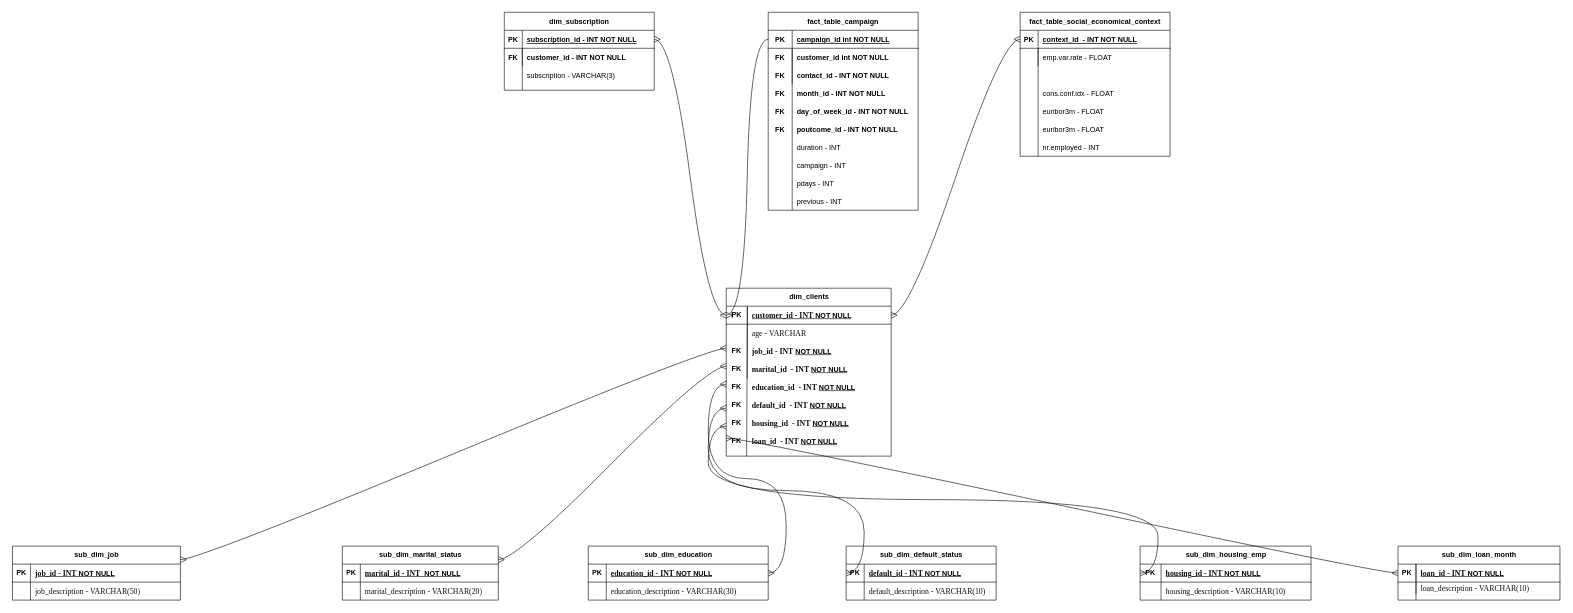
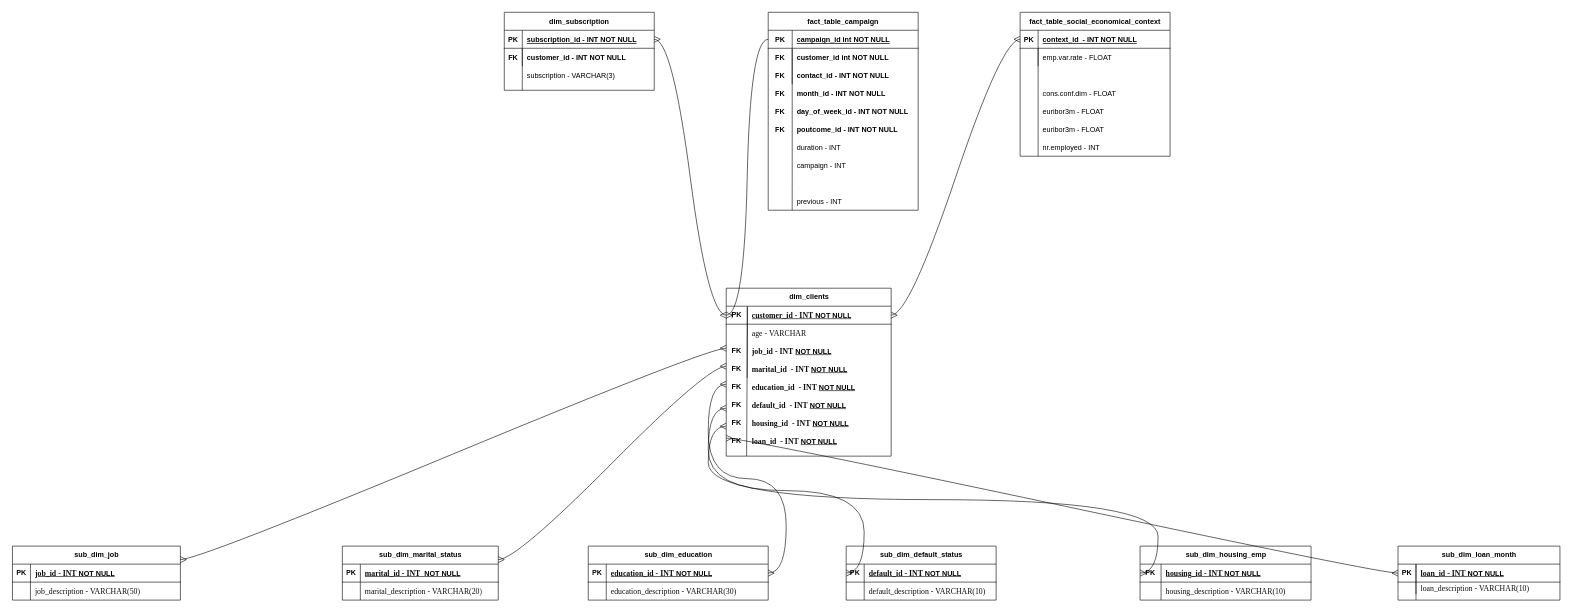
(1080, 94) -> (1080, 94)
(855, 183) -> none
